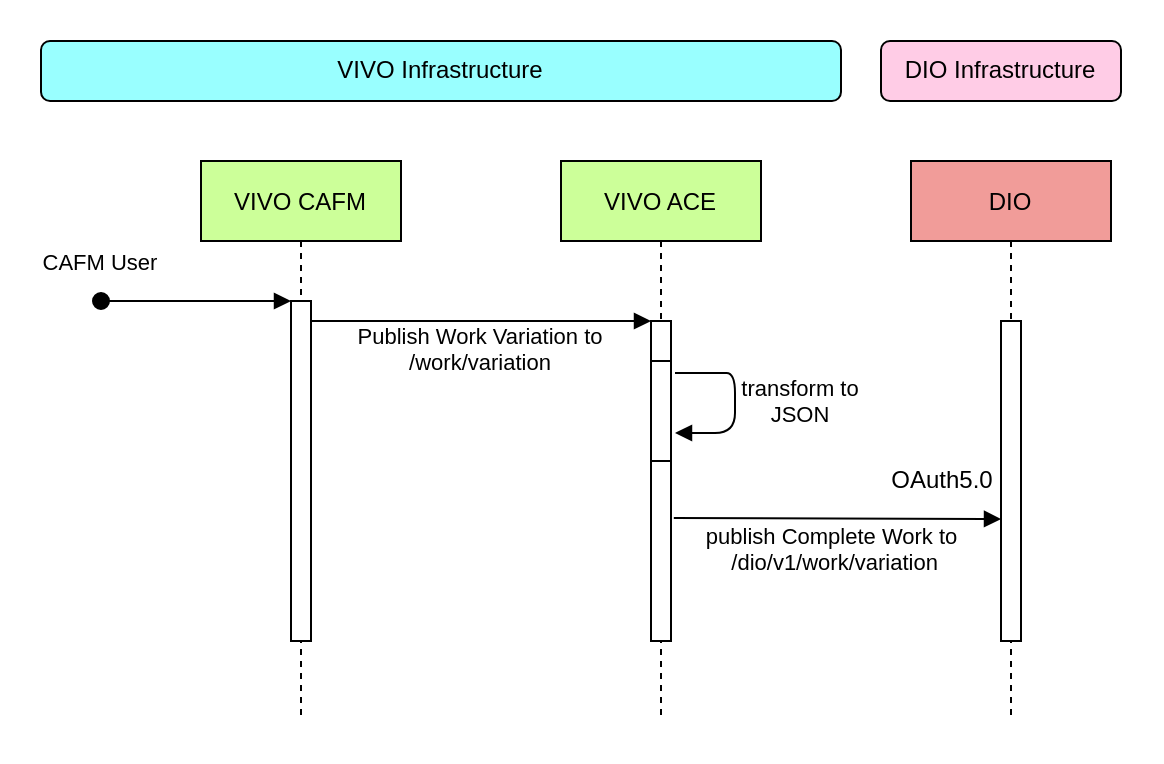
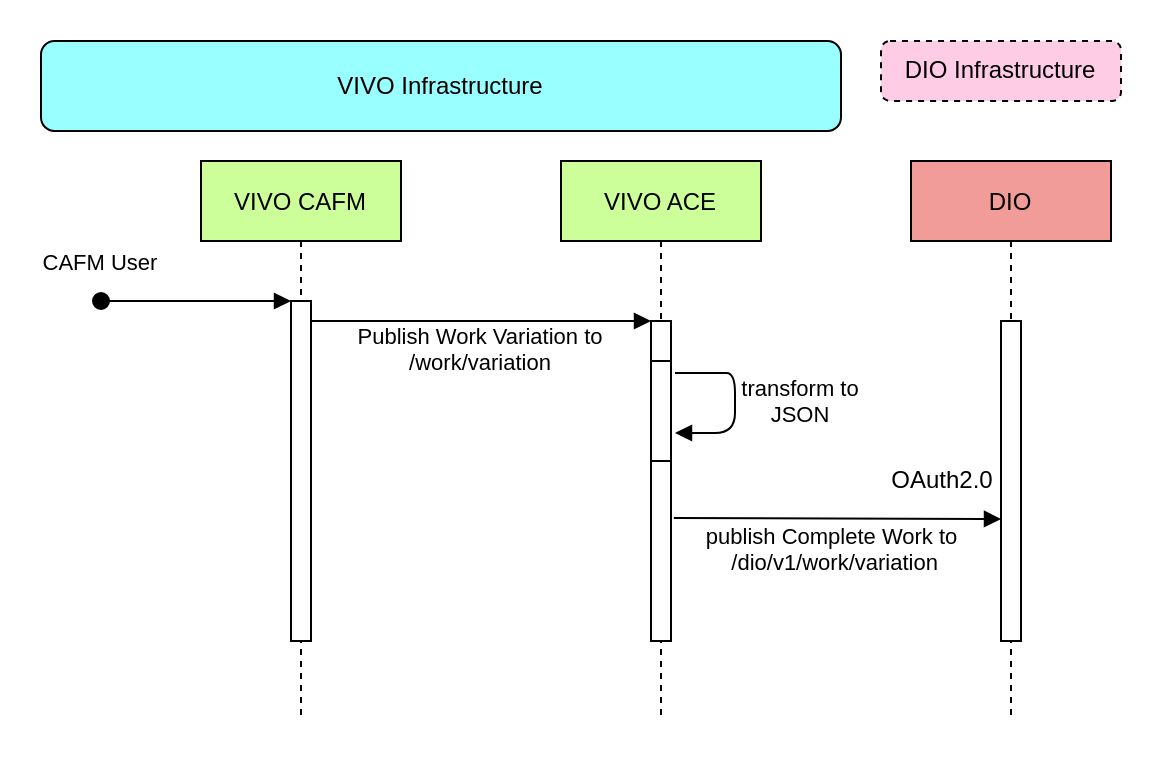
(441, 71) -> (441, 86)
(1001, 71) -> (1001, 71)
(943, 481) -> (943, 481)
